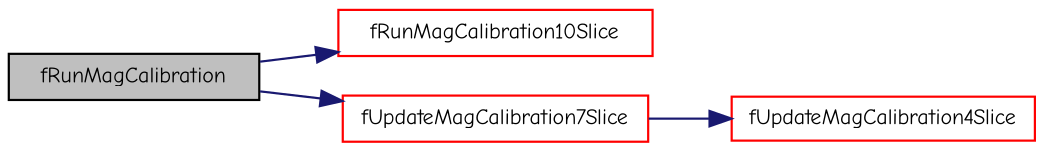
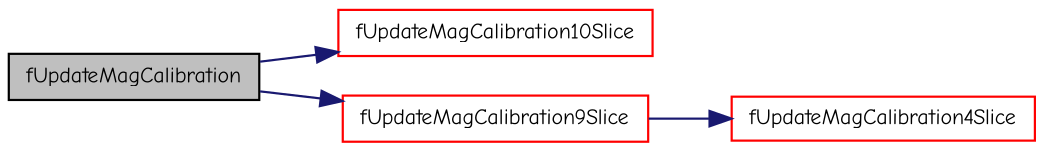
(495, 33) -> (495, 33)
(134, 77) -> (134, 77)
(495, 119) -> (495, 119)
